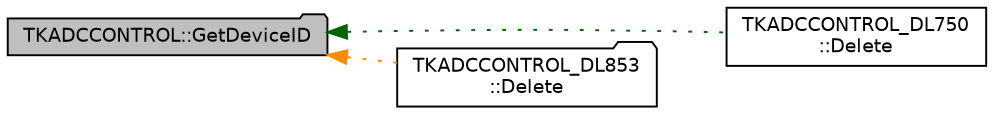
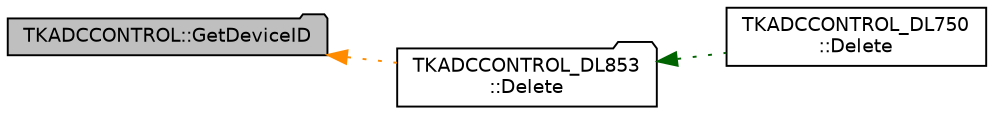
(537, 30) -> (702, 56)
